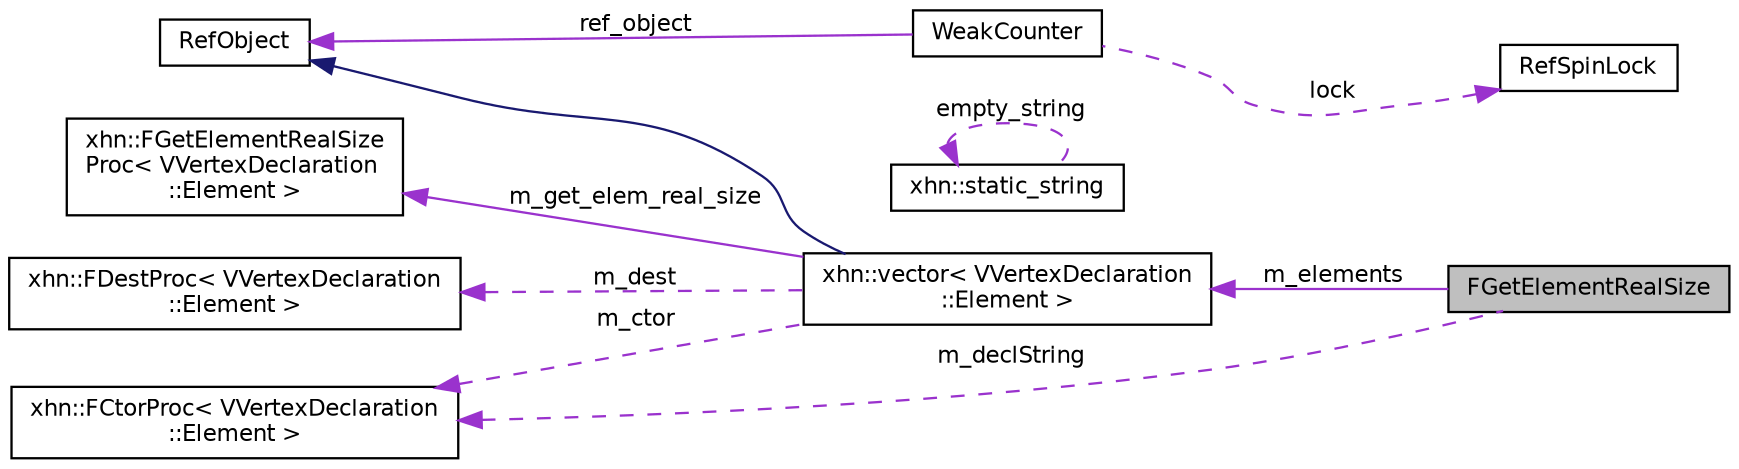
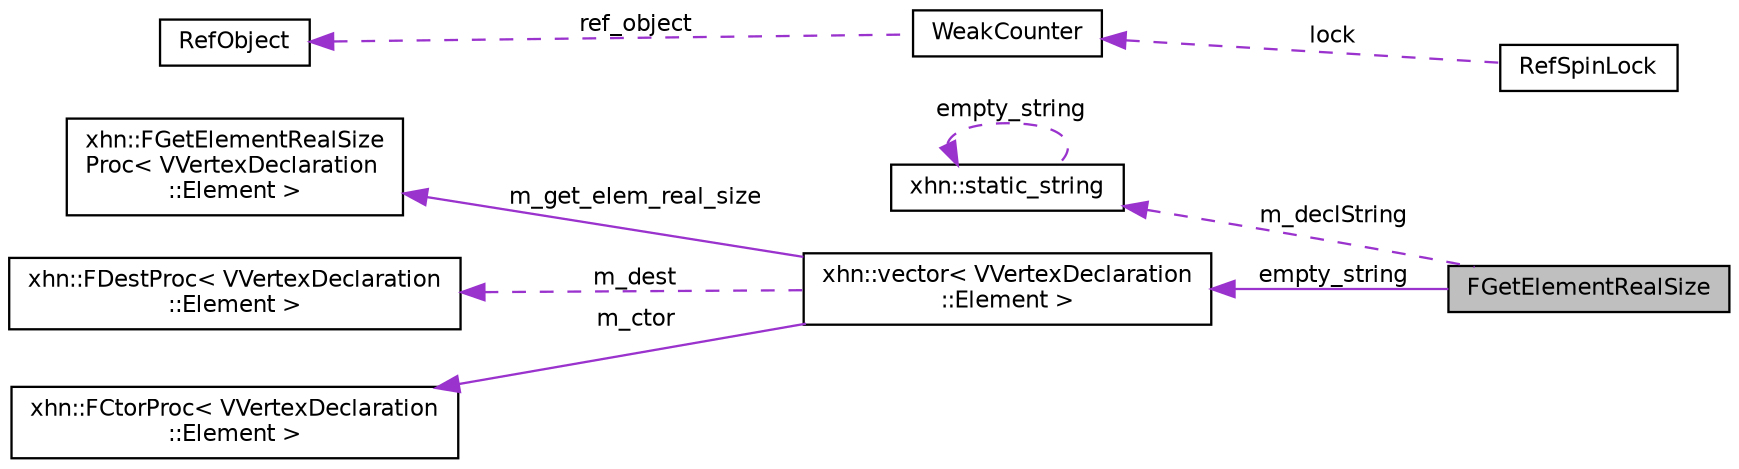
(623, 38) -> (623, 38)
(1283, 112) -> (1313, 52)
(610, 120) -> none
(1330, 276) -> (1330, 276)
(632, 354) -> (632, 354)
(996, 393) -> (1311, 238)
